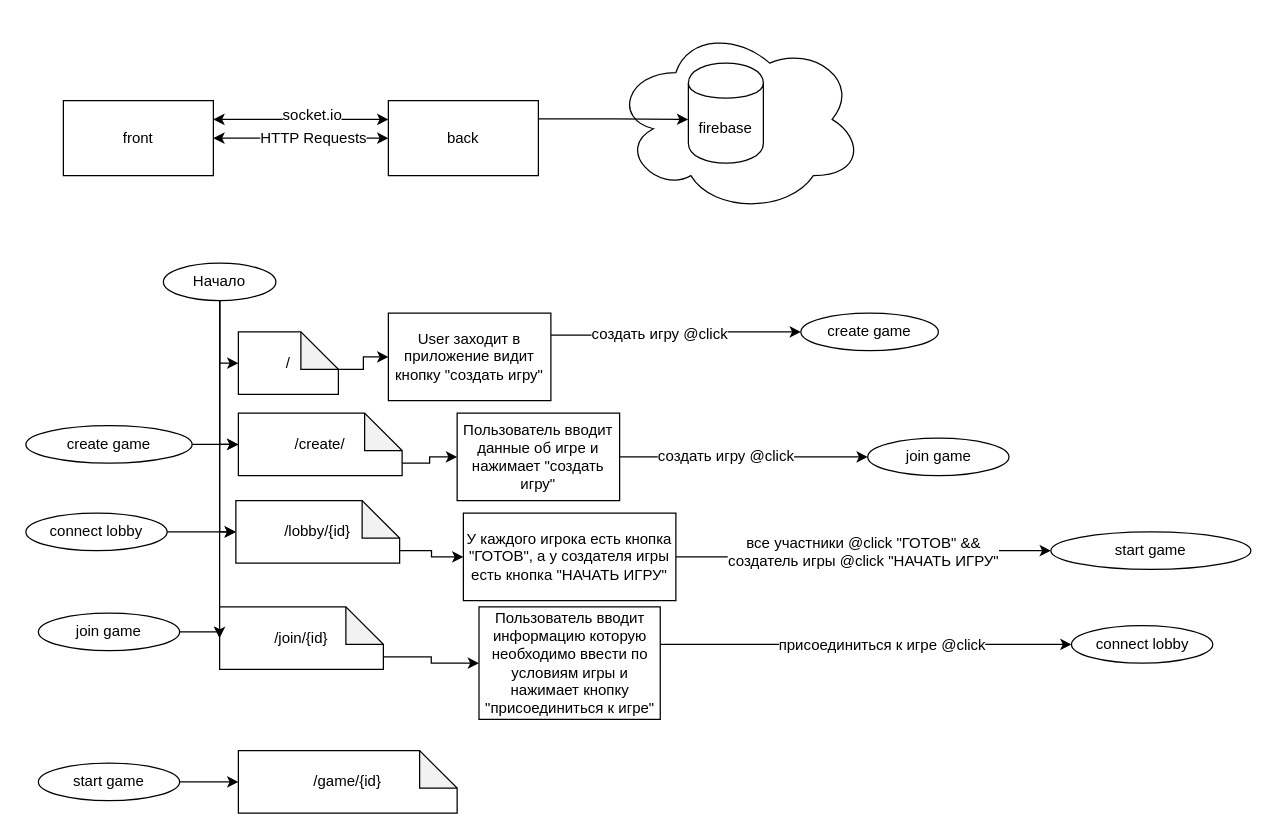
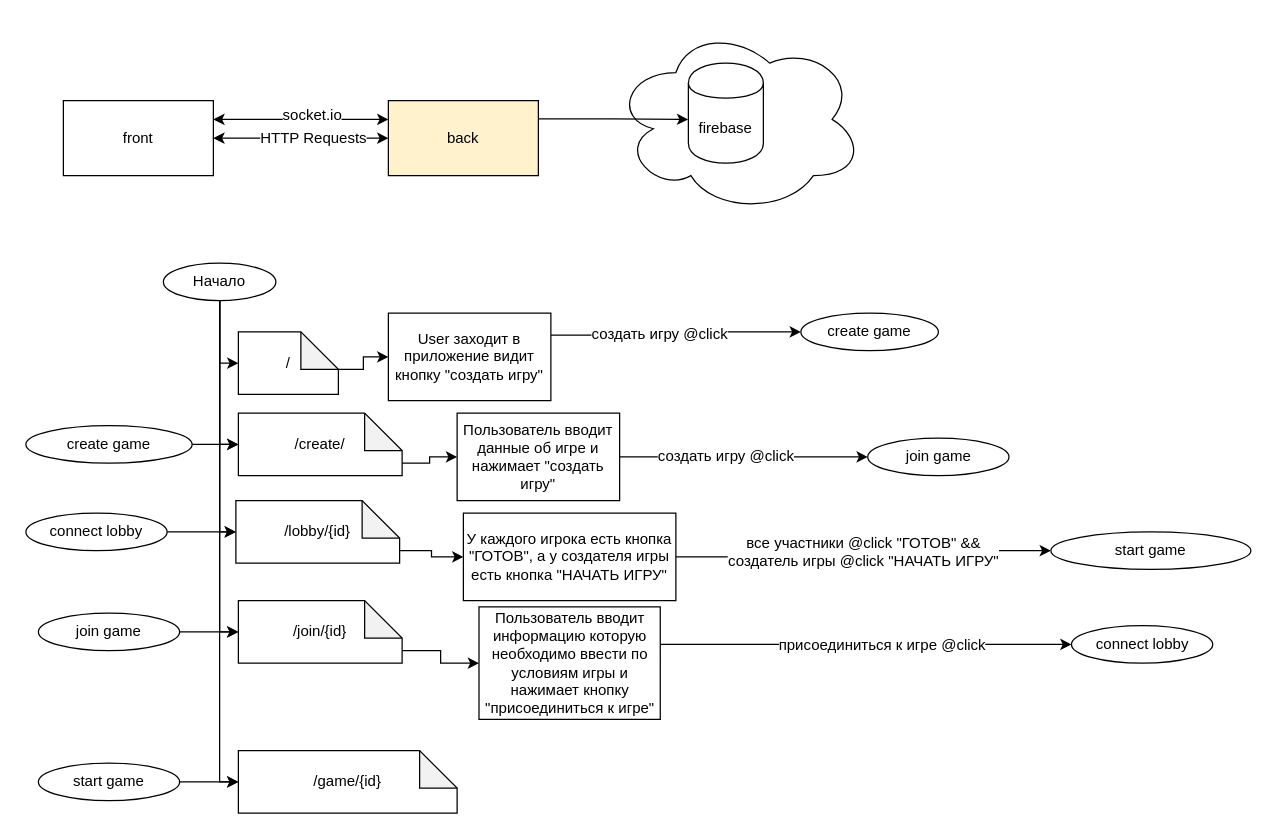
(463, 138) -> (463, 138)
(301, 638) -> (320, 632)
none -> (219, 723)
